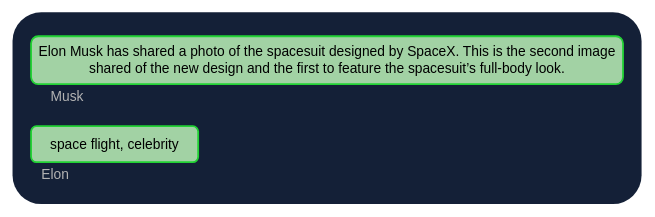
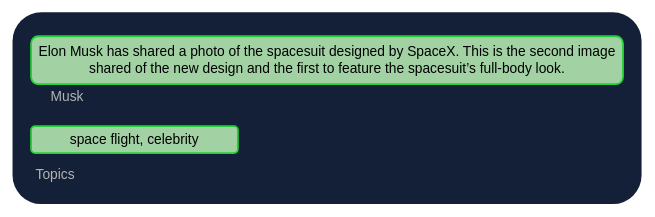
(115, 144) -> (134, 140)
(55, 174) -> (55, 174)
